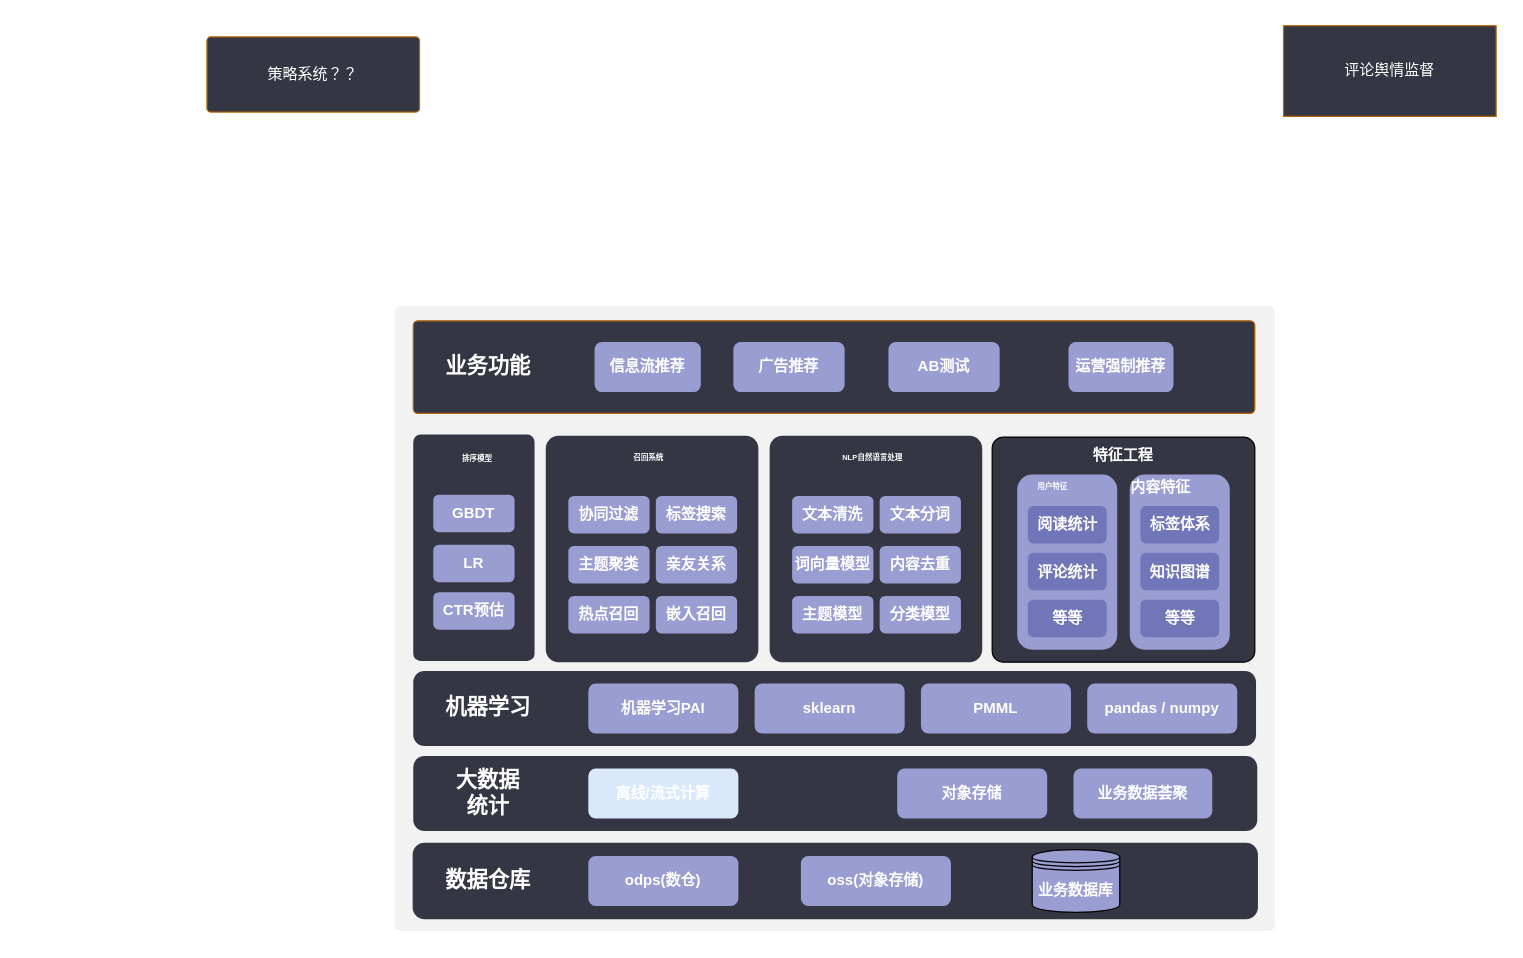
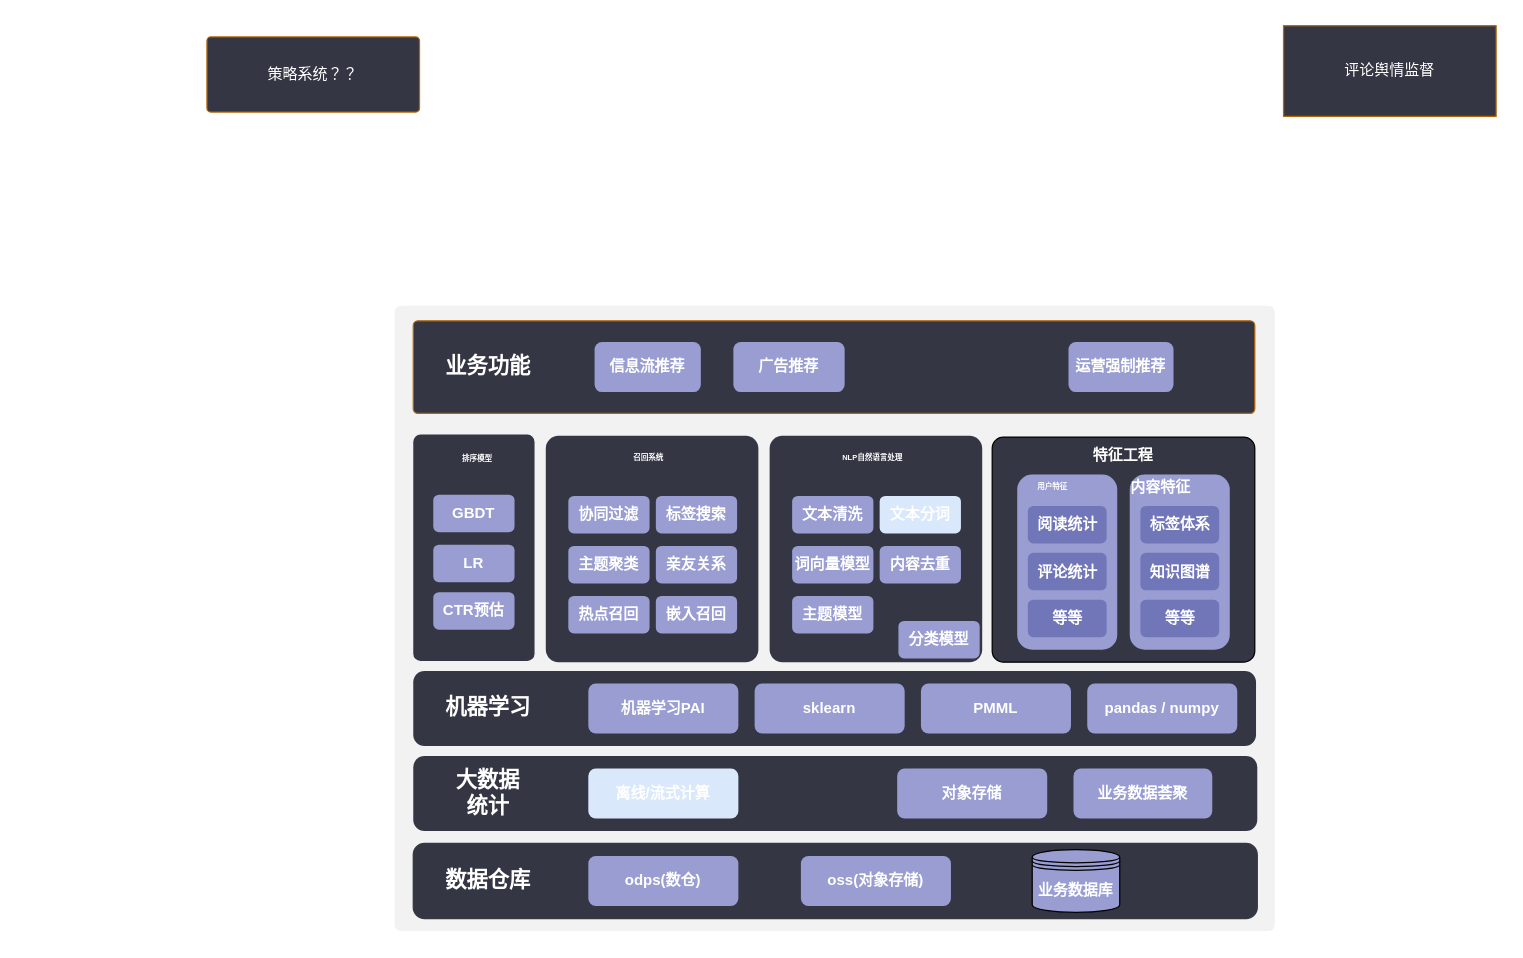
(944, 367) -> none
(920, 514) -> (920, 514)
(920, 614) -> (939, 639)
